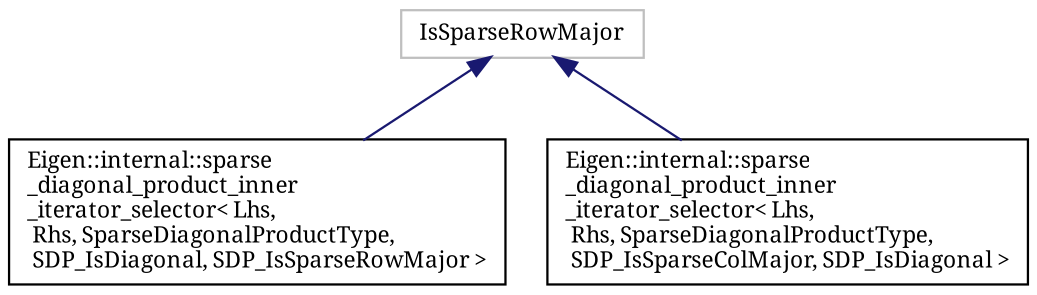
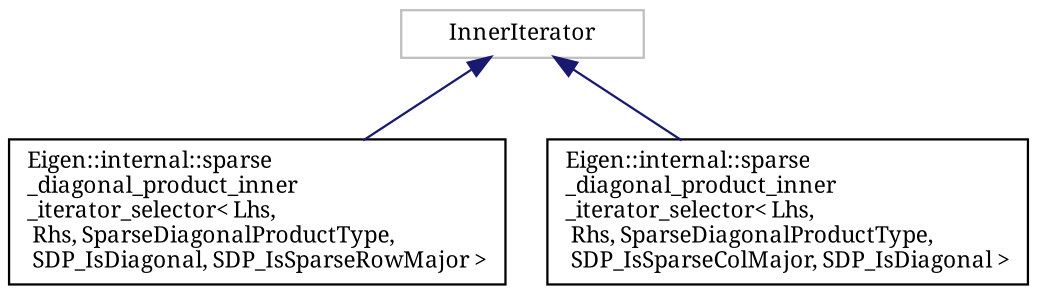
(522, 34) -> (522, 34)
